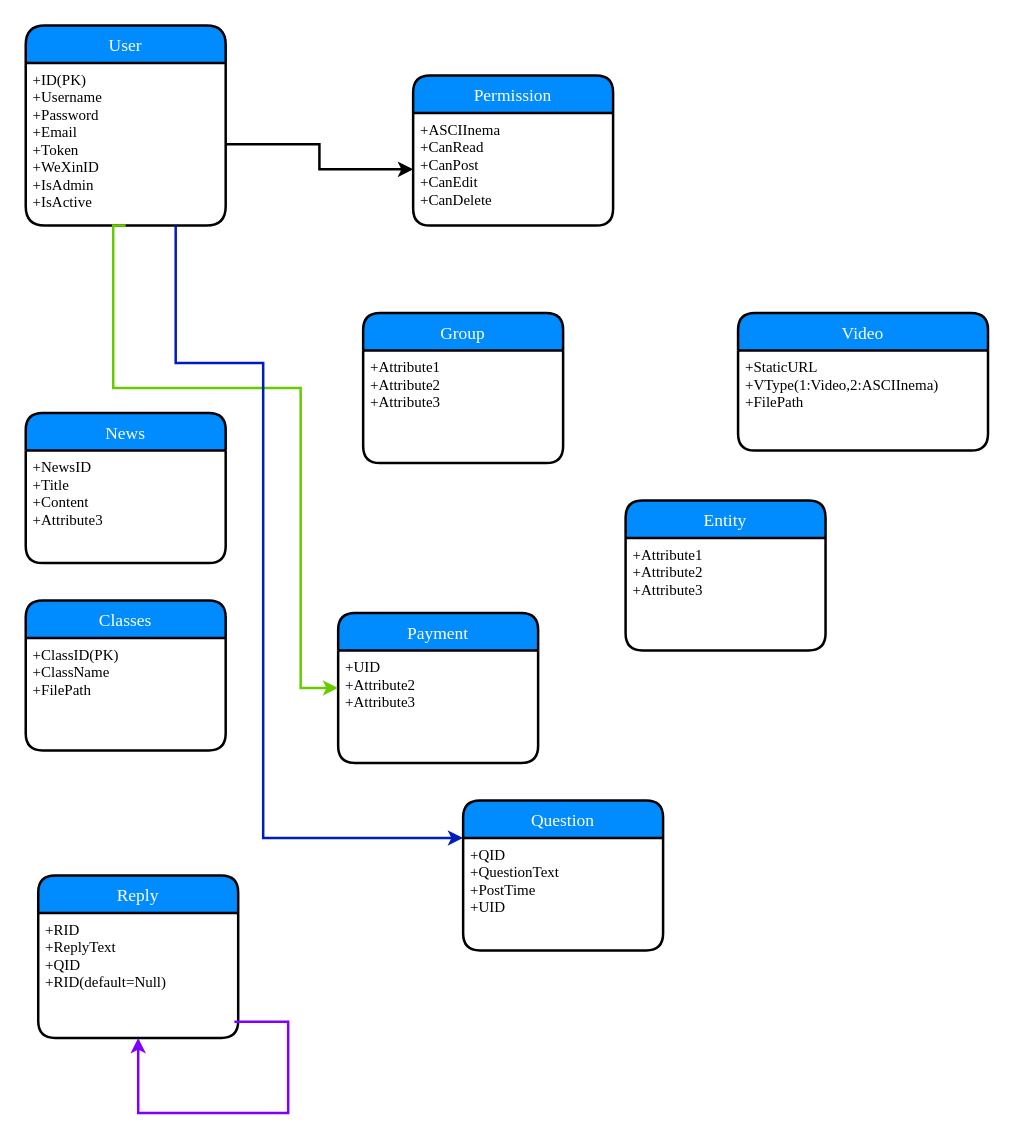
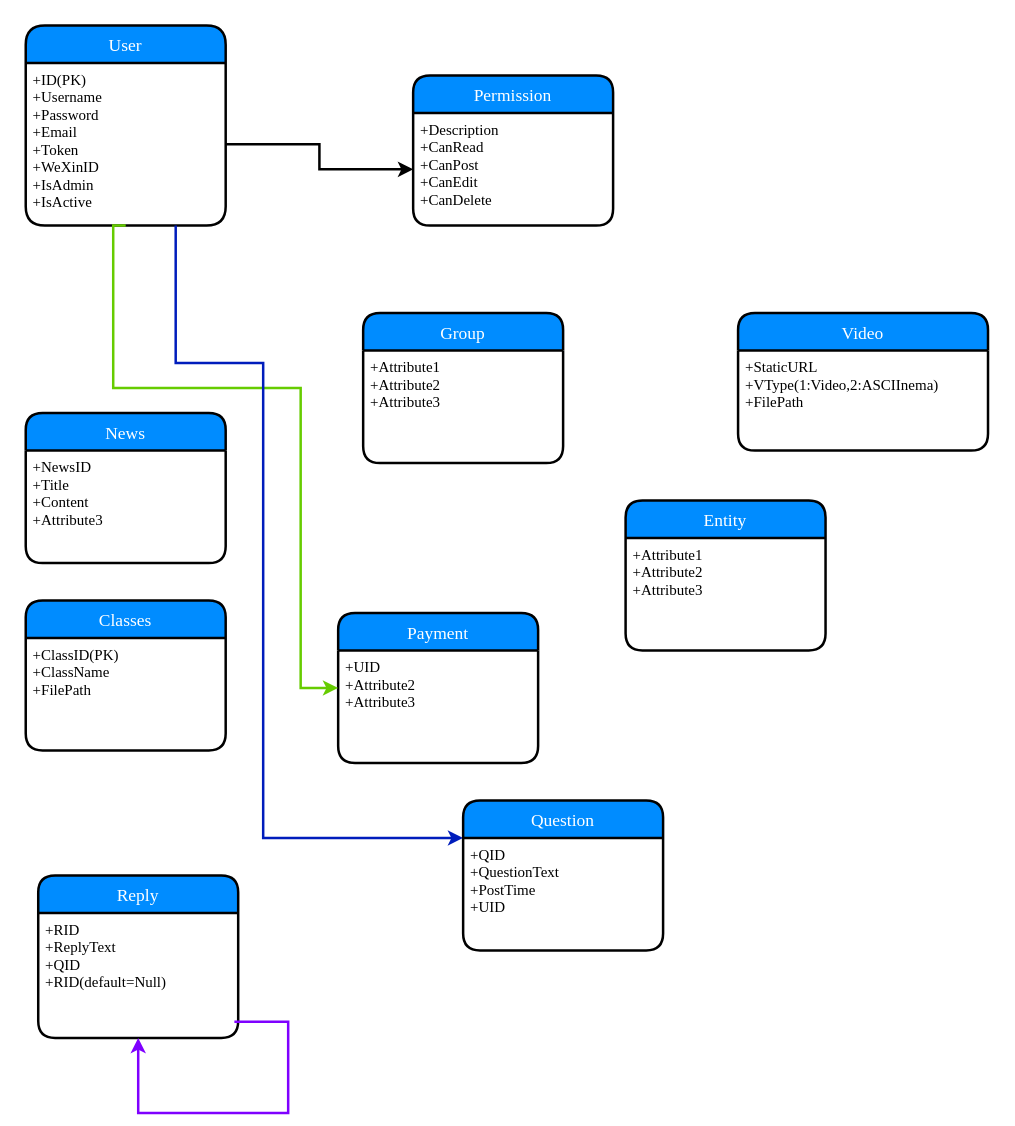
(462, 130) -> (467, 130)
